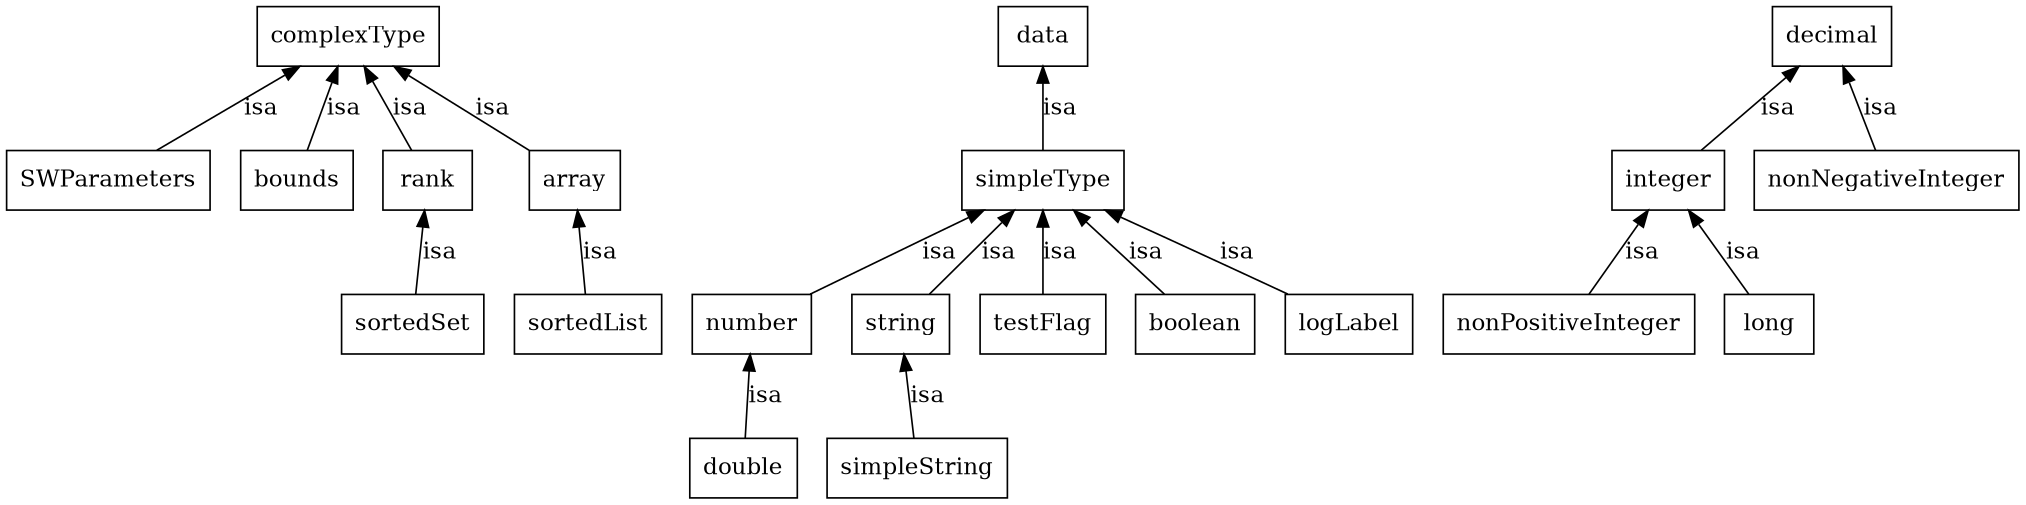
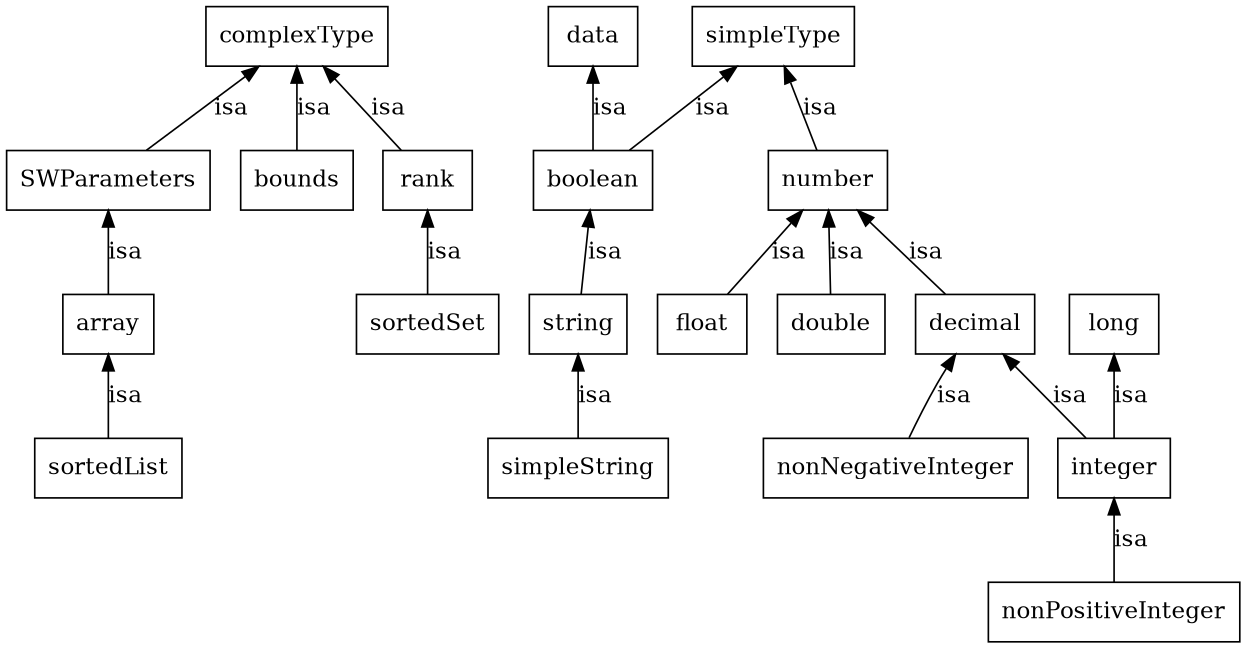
(469, 113) -> (108, 261)
(1043, 117) -> (593, 117)
none -> (908, 258)
(966, 258) -> (585, 261)
(1724, 259) -> (1114, 405)
none -> (702, 324)
(1043, 324) -> none
(1349, 324) -> none
